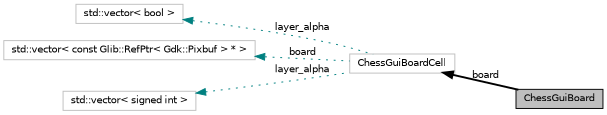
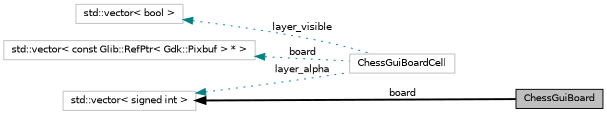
(302, 28) -> (302, 28)
(486, 82) -> (361, 100)
